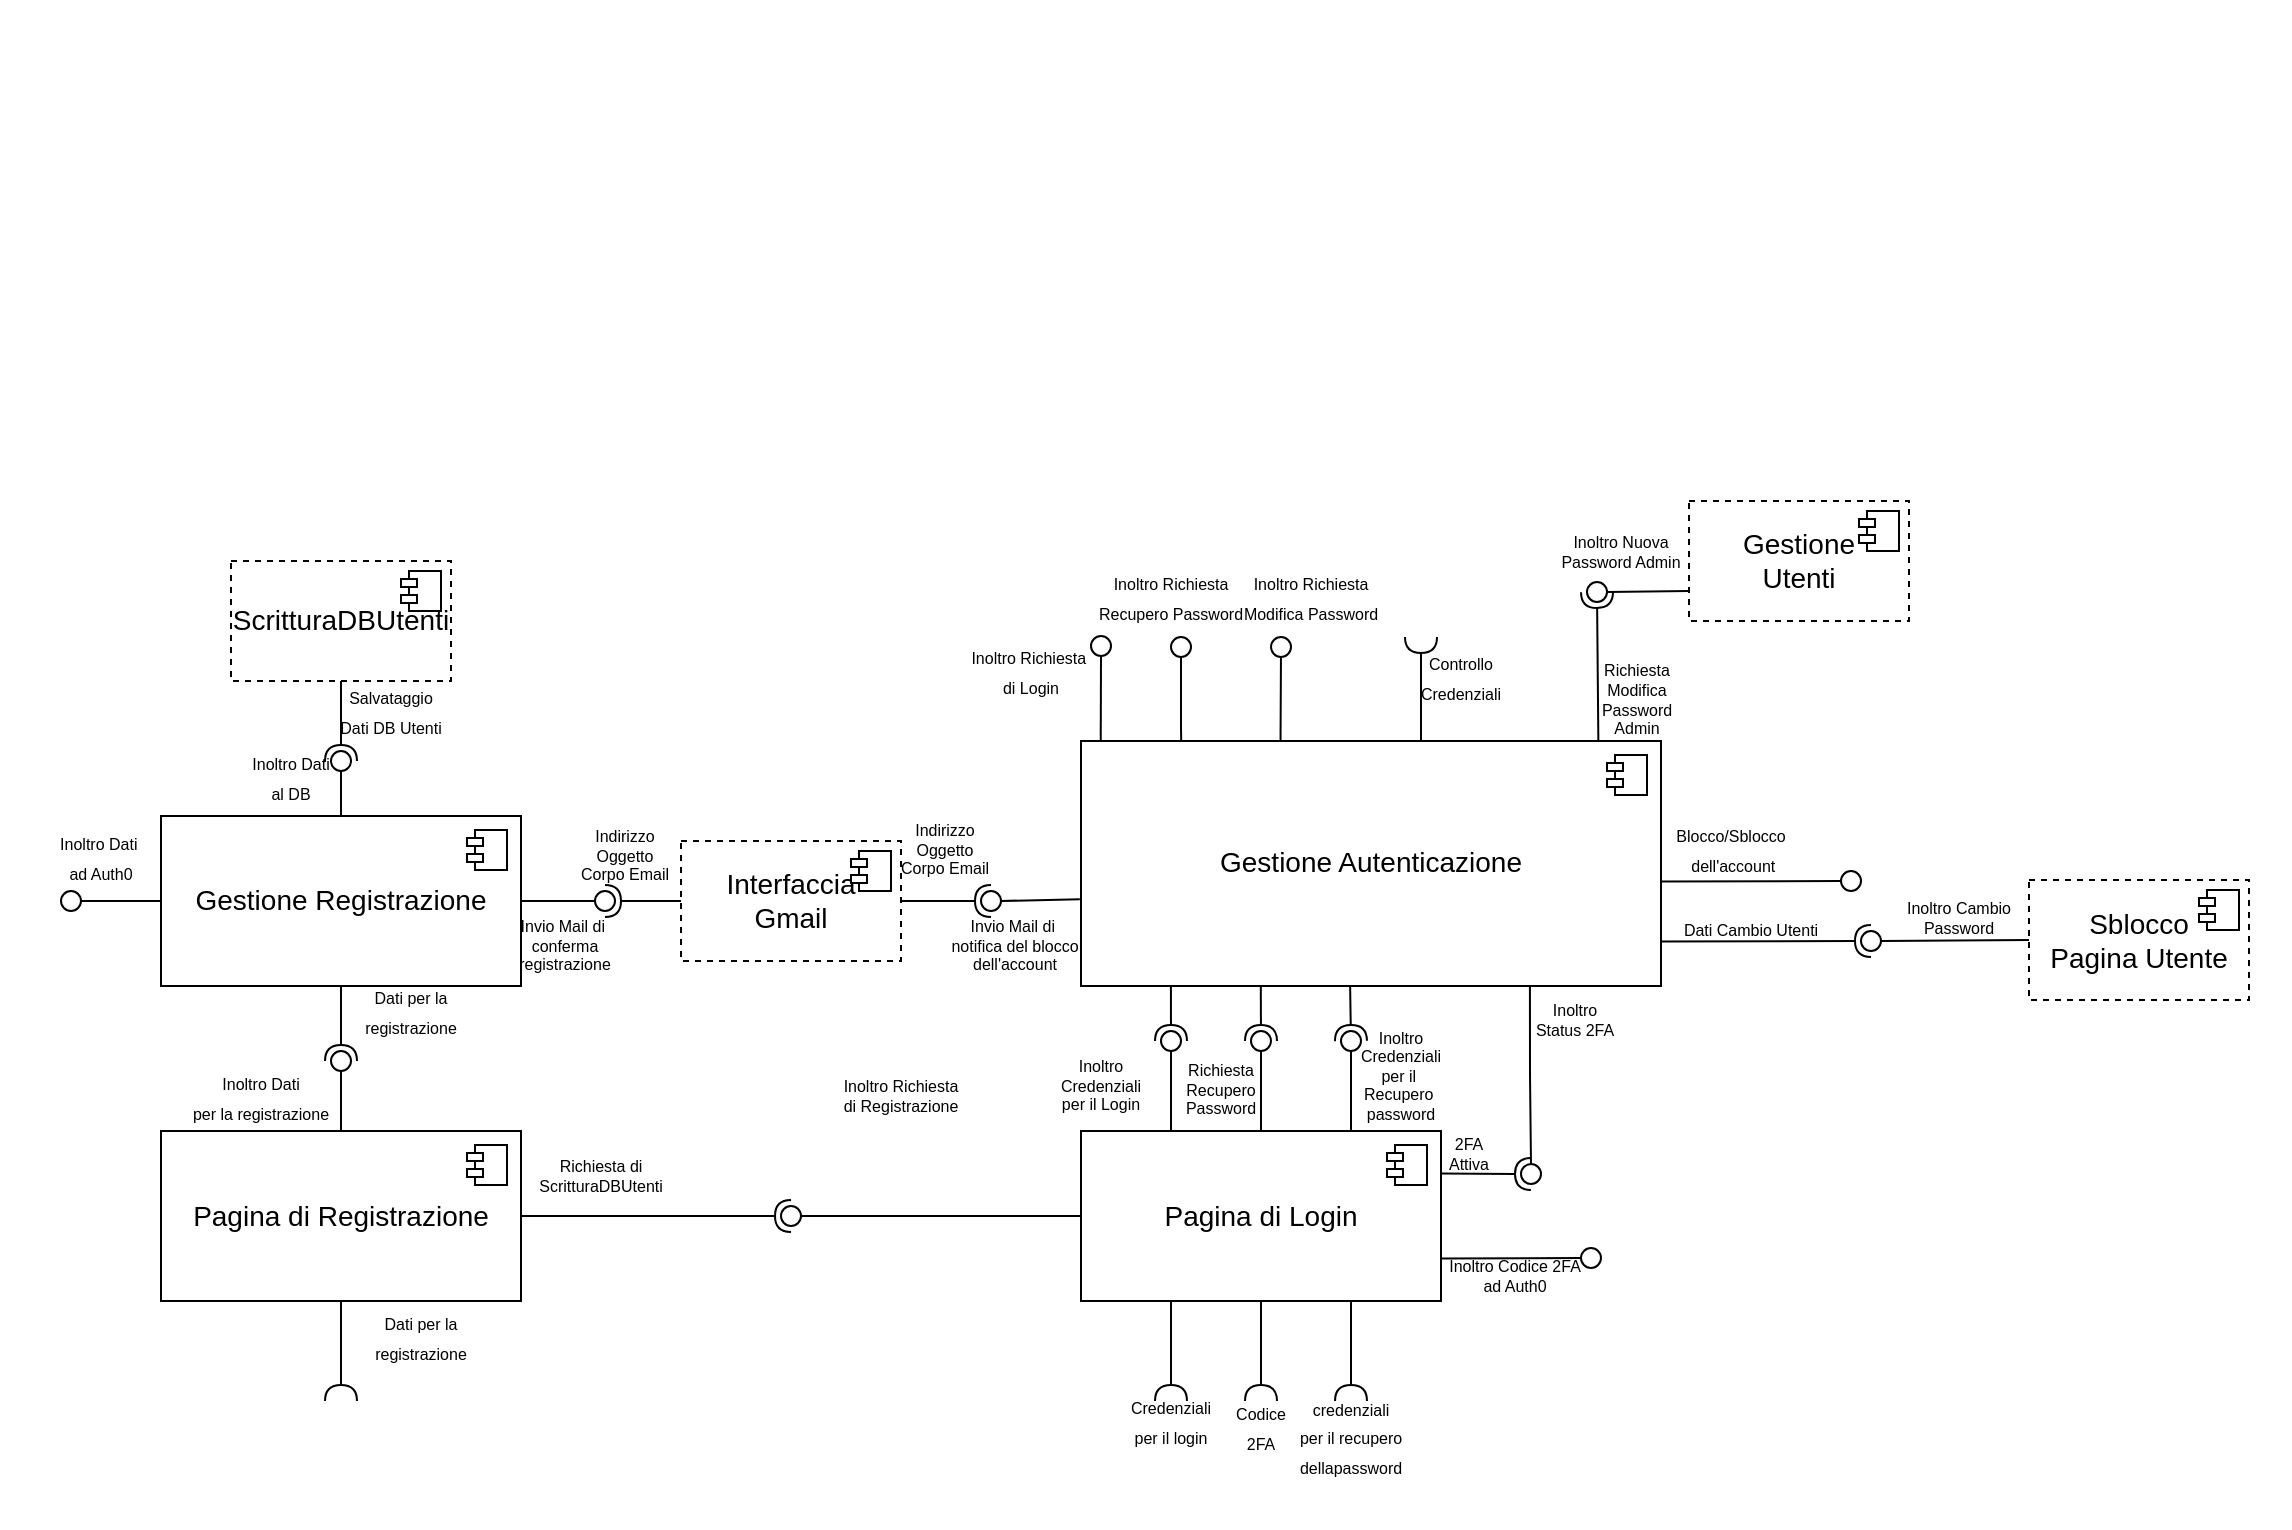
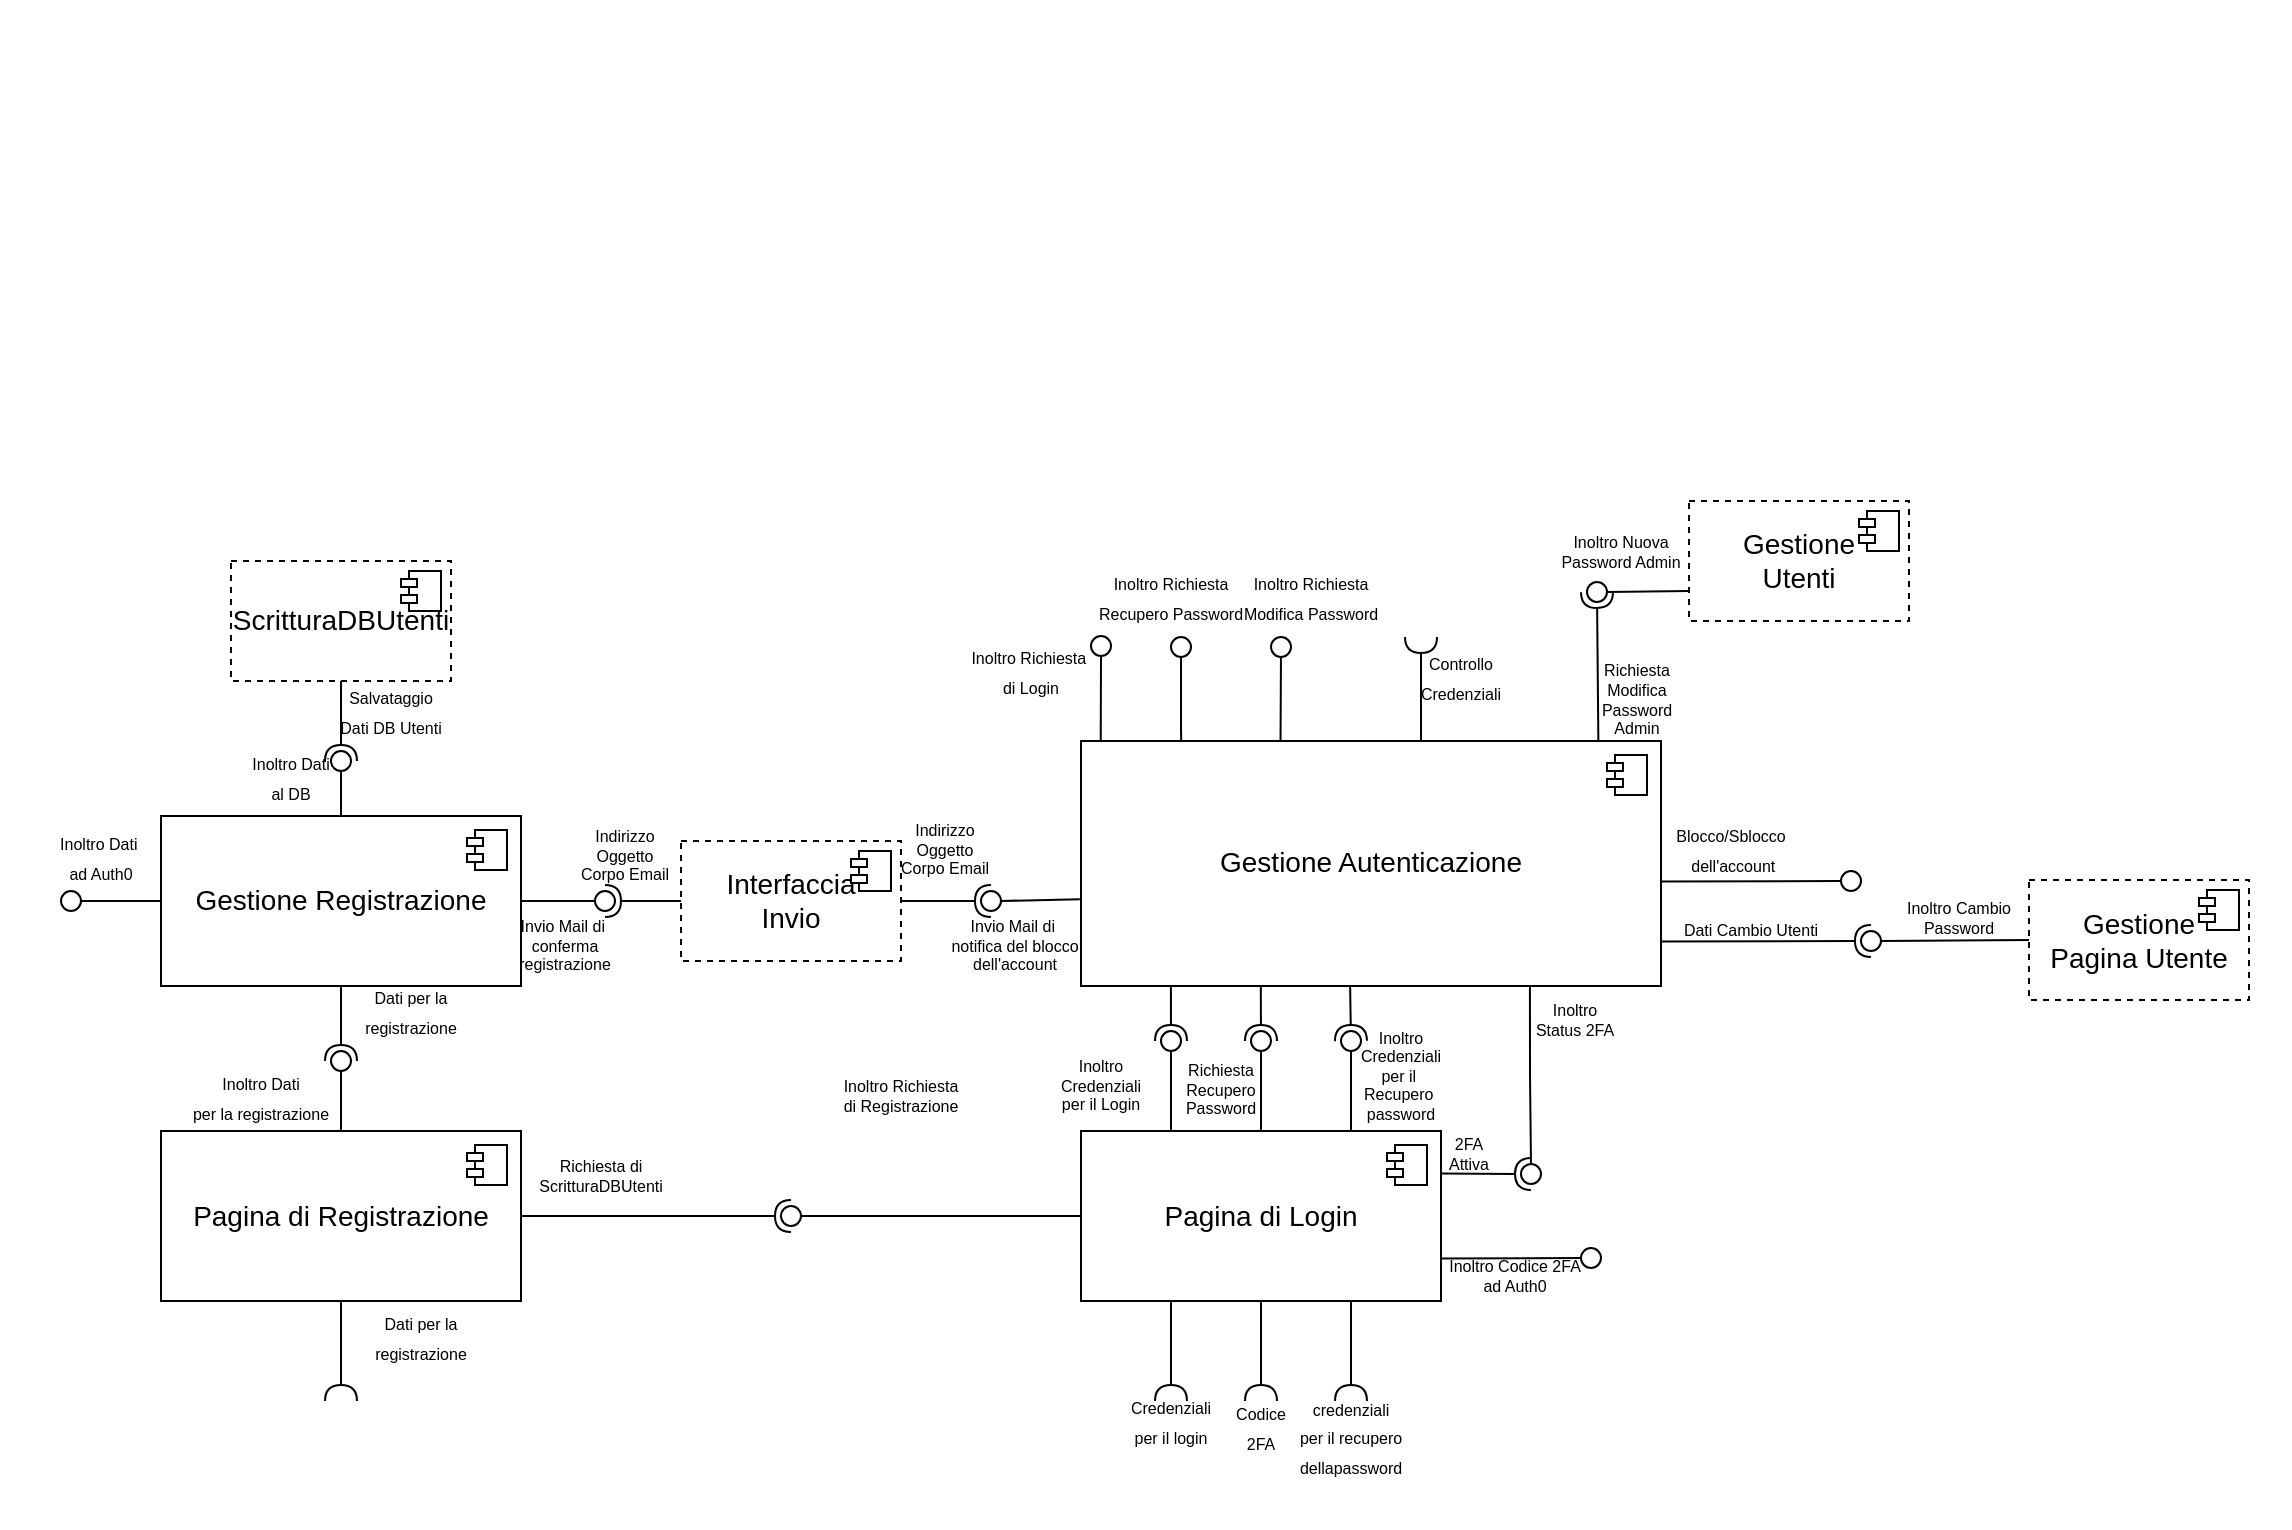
(792, 901) -> (792, 901)
(2140, 941) -> (2140, 941)
